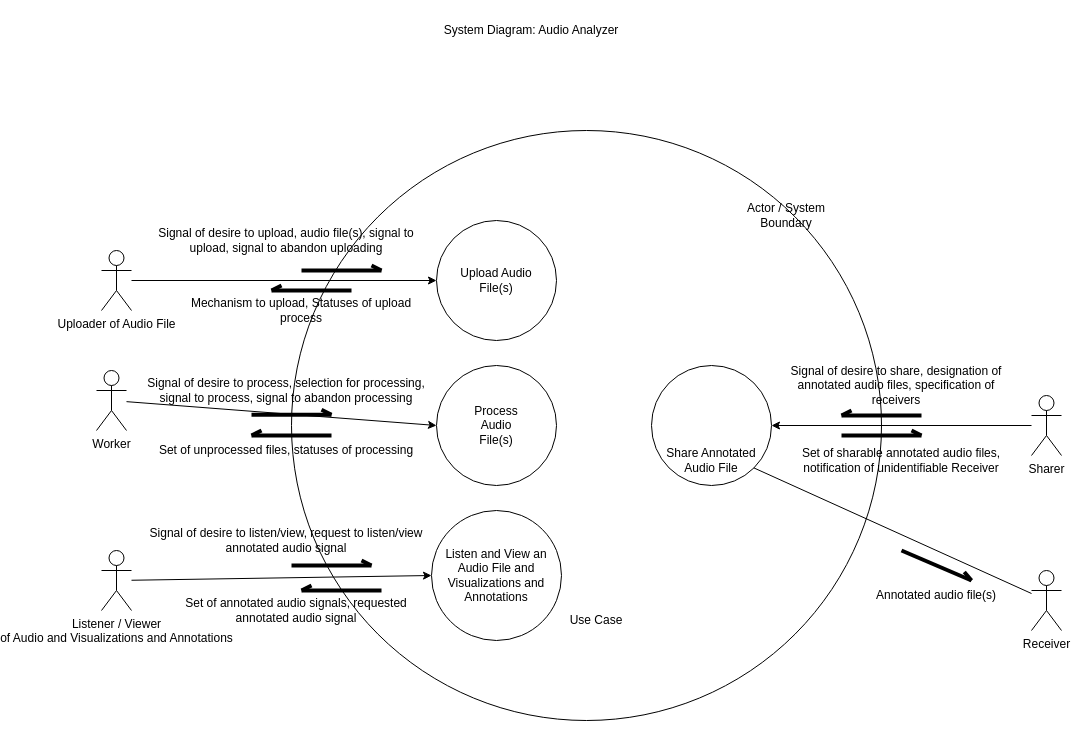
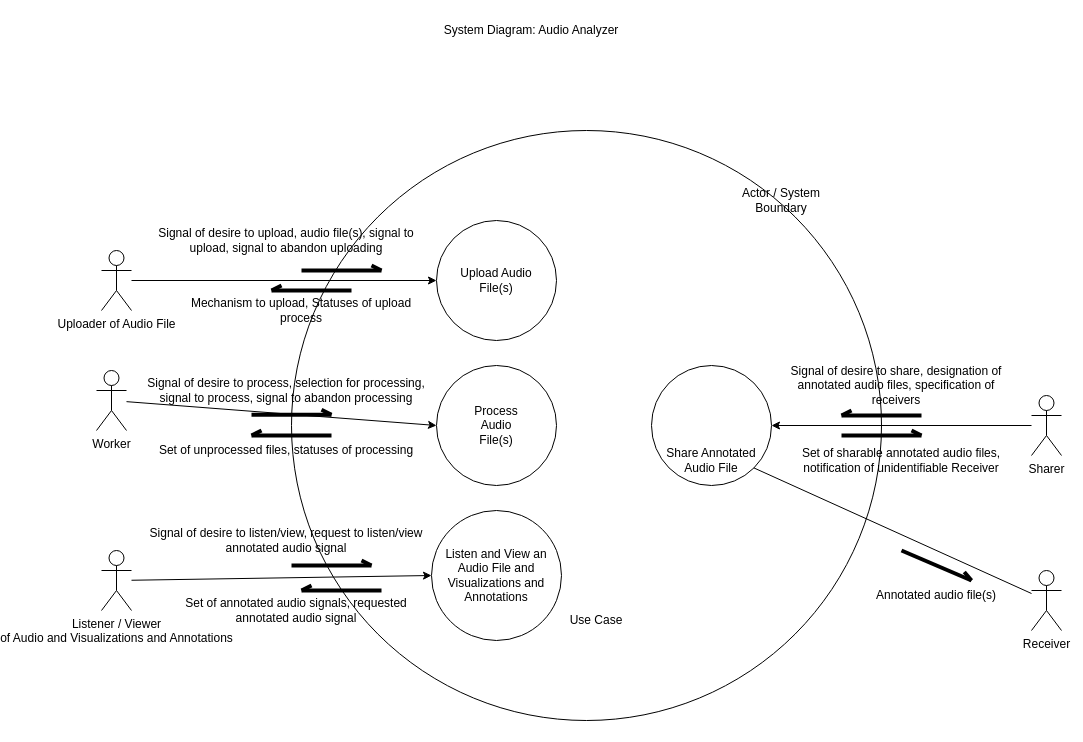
(787, 216) -> (782, 201)
